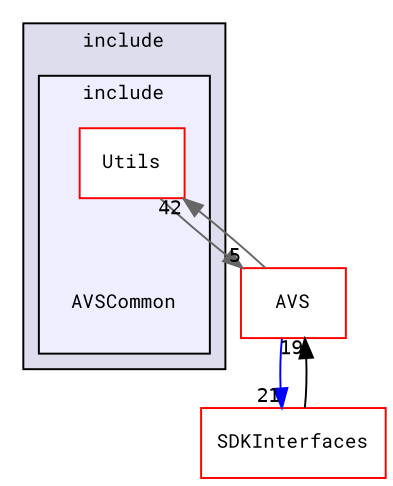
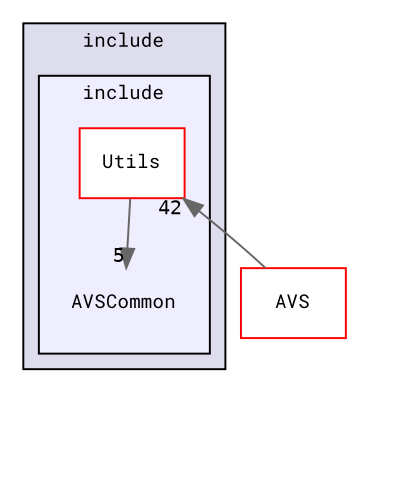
(193, 228) -> (129, 224)
(293, 443) -> none
